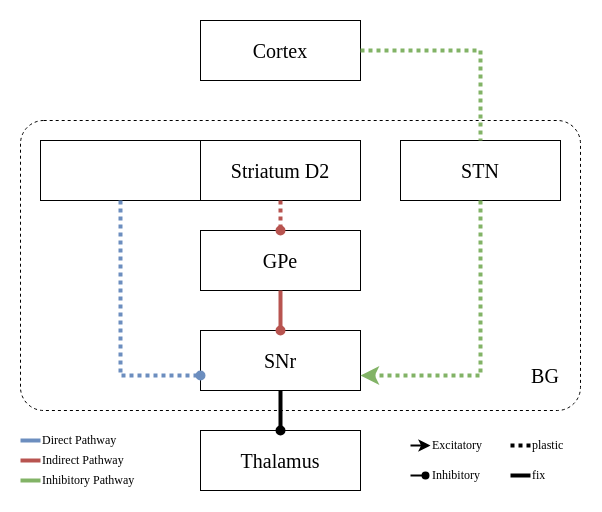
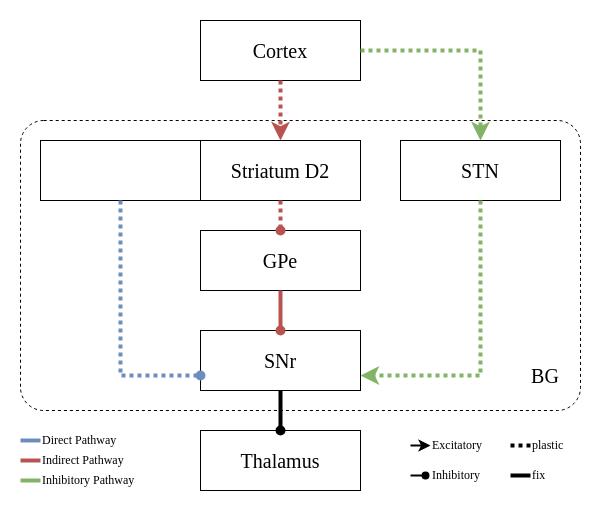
none -> (281, 105)
(481, 132) -> (481, 126)
